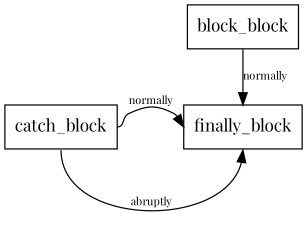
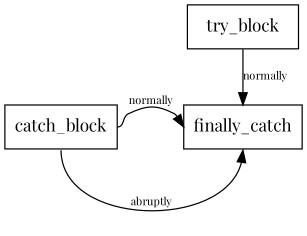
(243, 27) -> (243, 27)
(243, 127) -> (243, 127)
